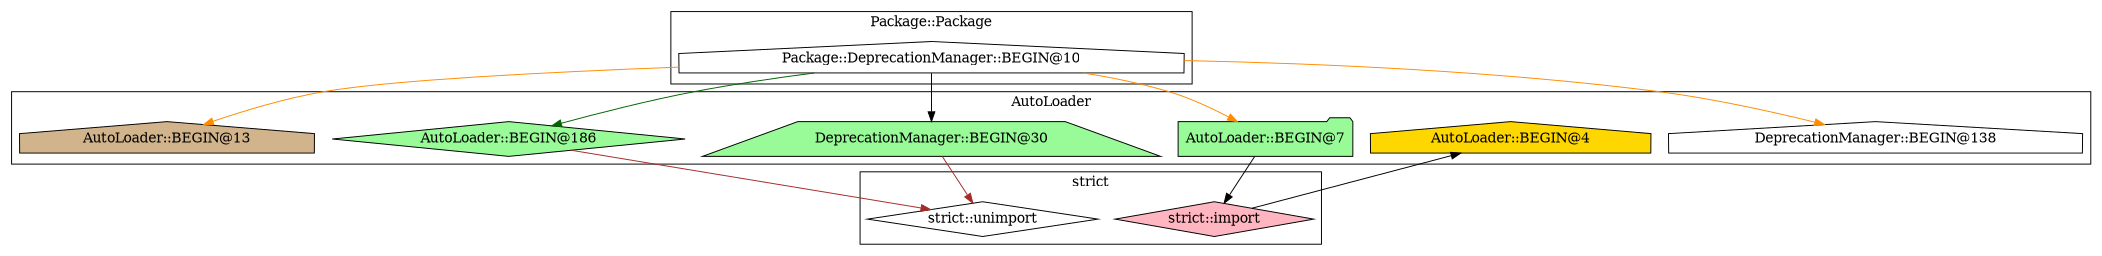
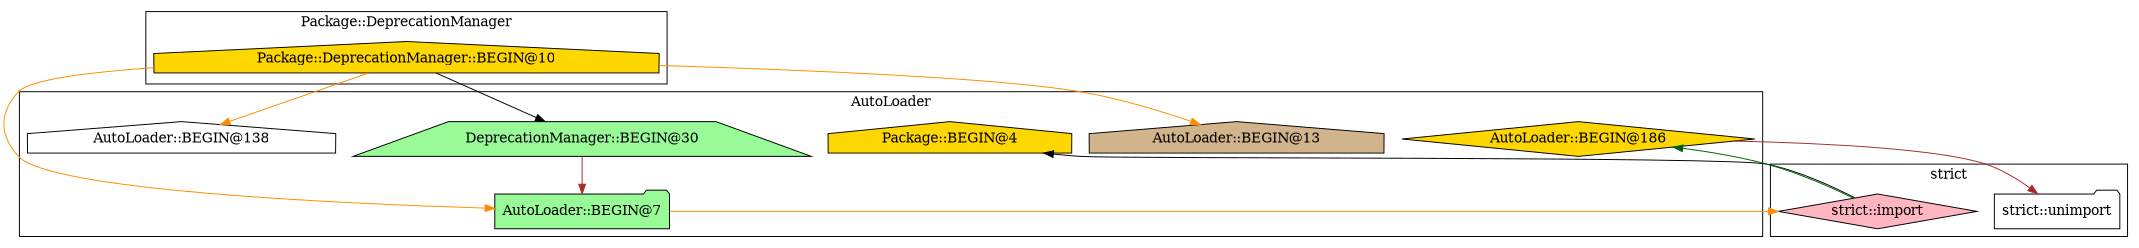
(931, 23) -> (406, 23)
(931, 59) -> (406, 59)
(662, 98) -> (1727, 155)
(509, 139) -> (1578, 139)
(1511, 139) -> (950, 139)
(1876, 139) -> (182, 139)
(1240, 178) -> (1219, 211)
(957, 179) -> (582, 170)
(983, 219) -> (2057, 211)
